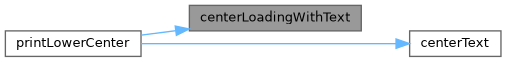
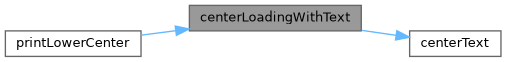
(269, 44) -> (379, 33)
